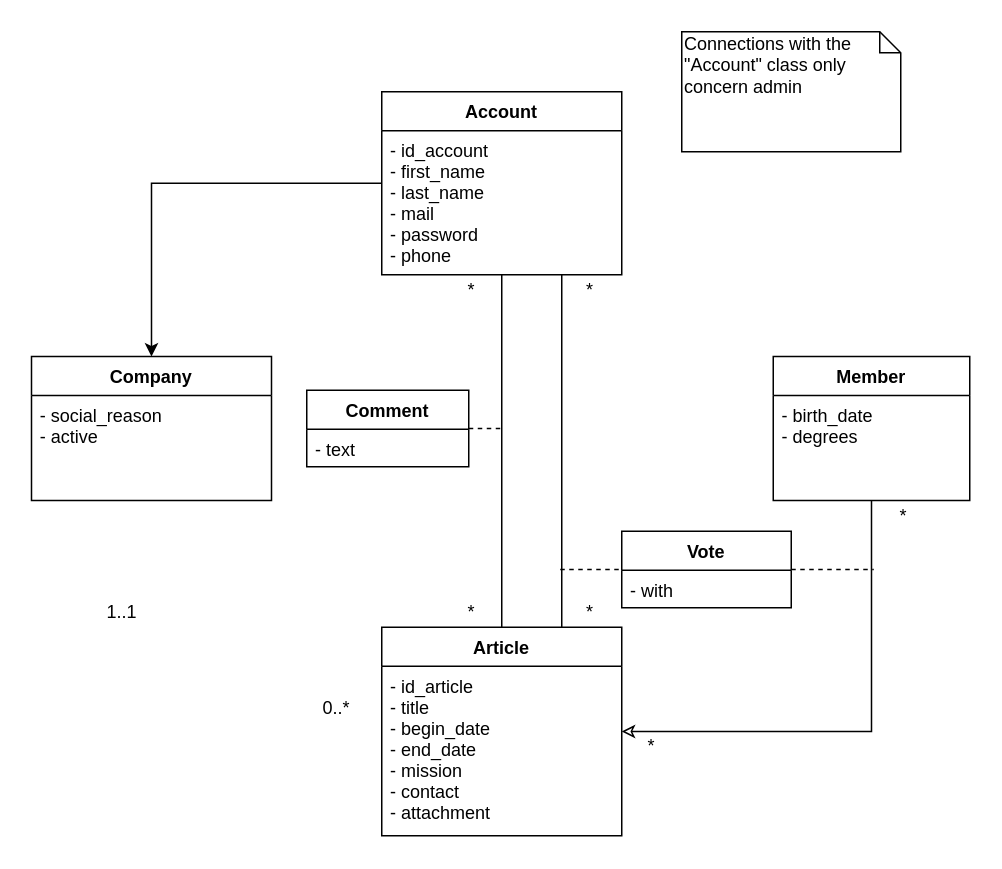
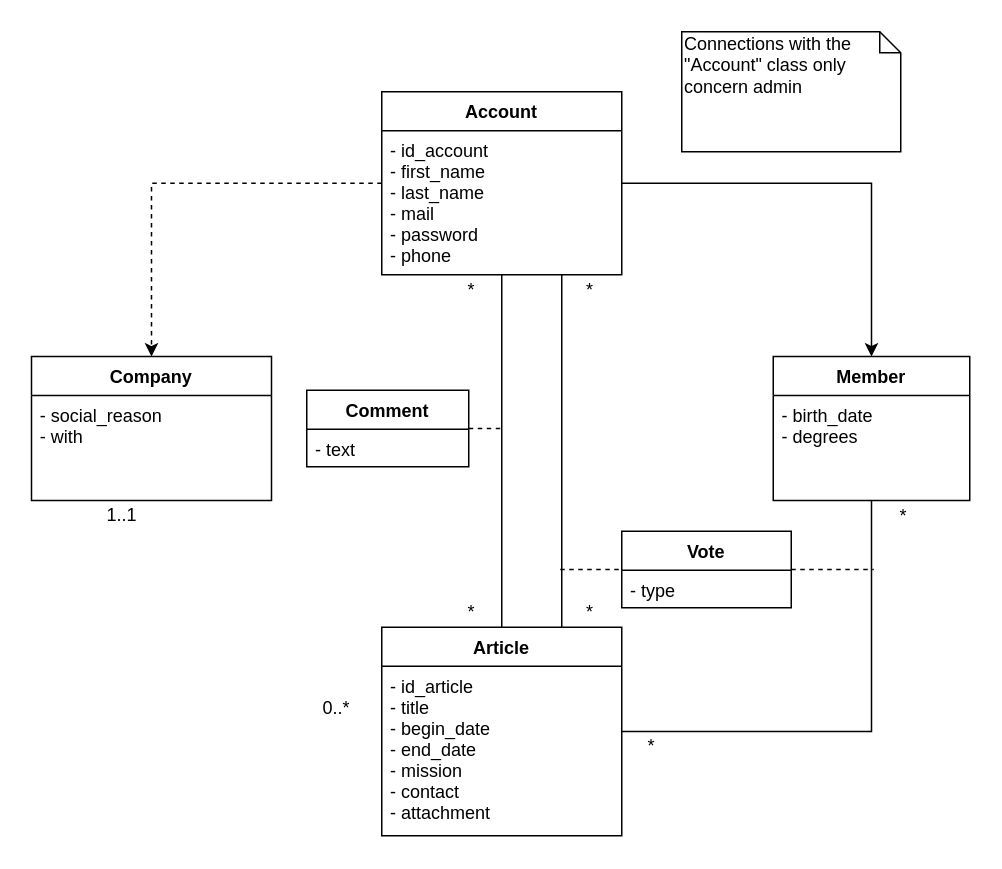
(184, 183) -> (184, 183)
none -> (828, 183)
(108, 416) -> (108, 416)
(656, 590) -> (658, 590)
(122, 613) -> (122, 515)
(633, 731) -> (629, 731)
